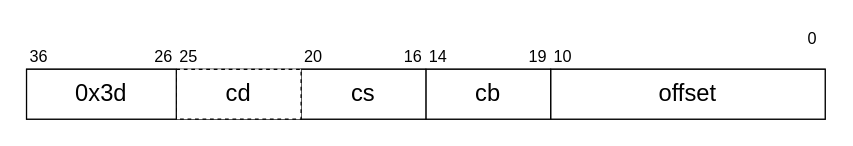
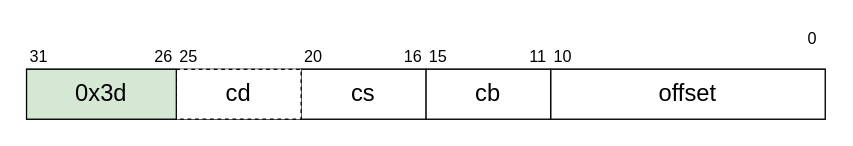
(38, 57) -> (38, 57)
(438, 57) -> (438, 57)
(538, 57) -> (538, 57)
(101, 94) -> (101, 94)
